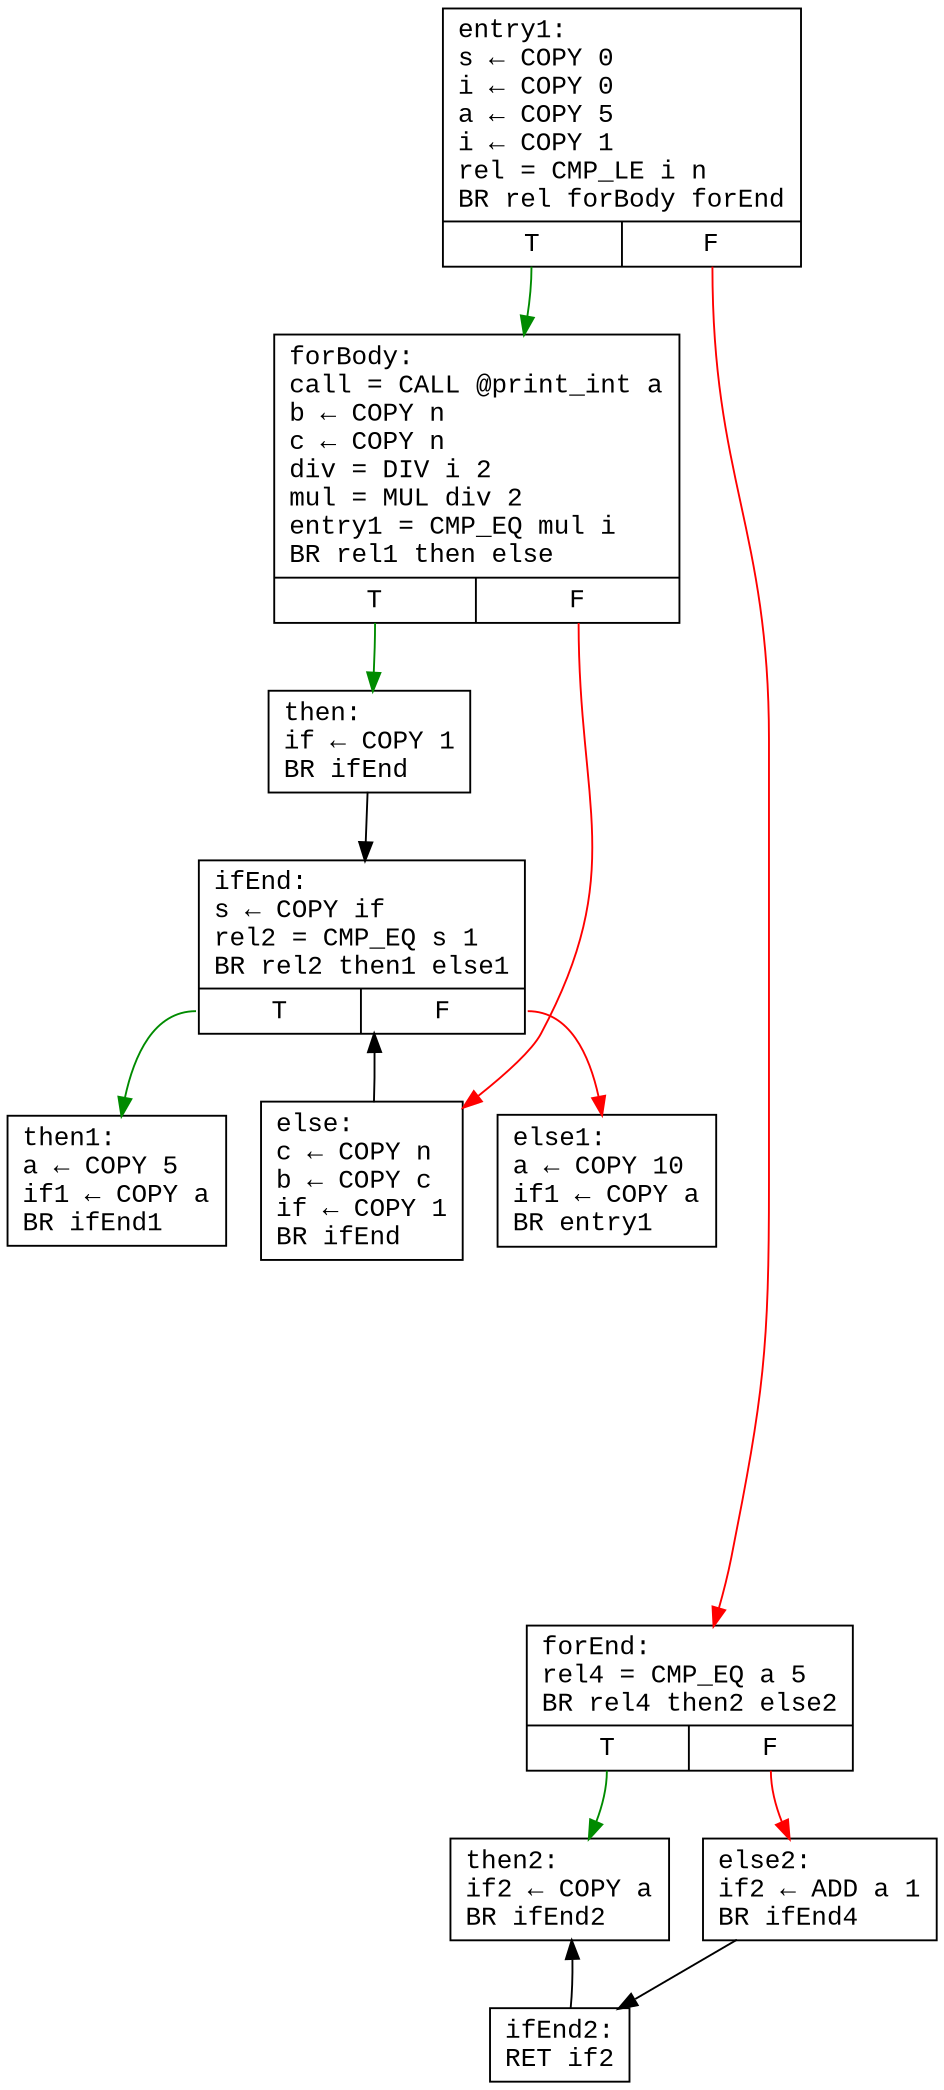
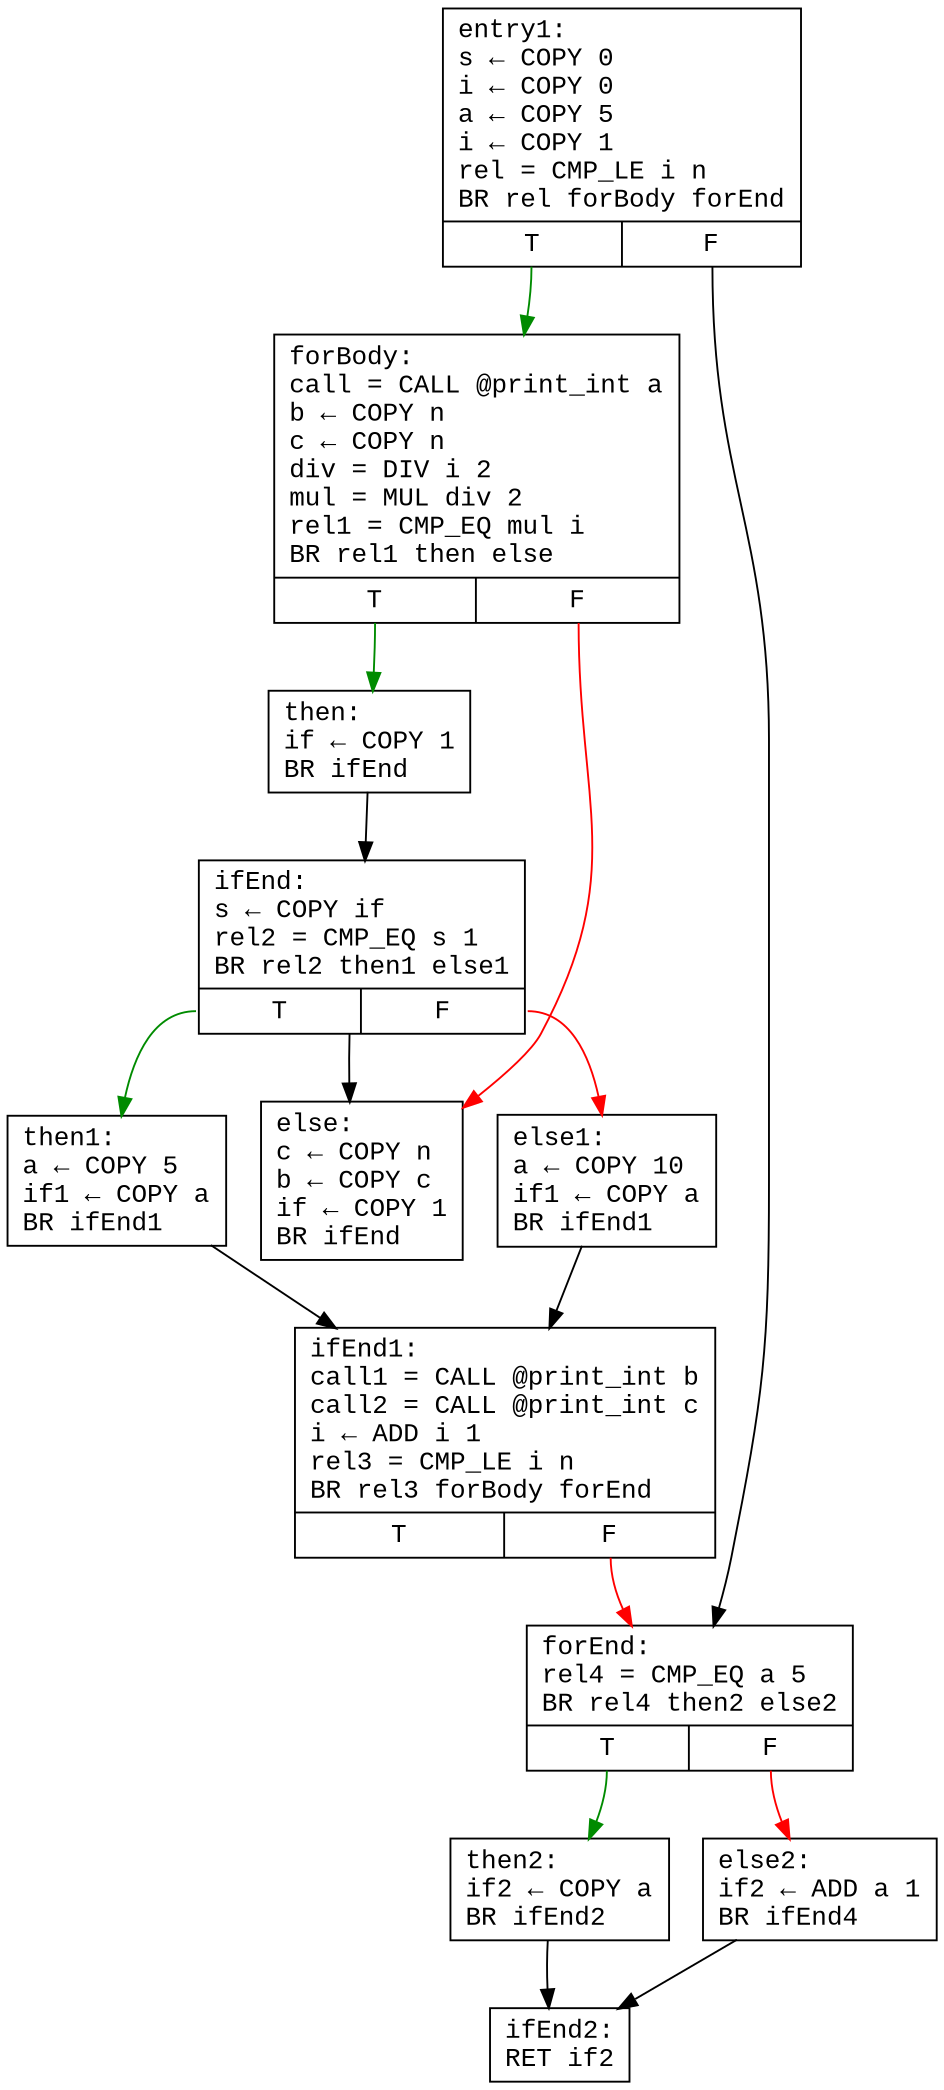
(453, 526) -> (437, 526)
(769, 937) -> (769, 937)
(375, 1077) -> (349, 1058)
(583, 1222) -> (583, 1222)
none -> (505, 1443)
(572, 1984) -> (547, 1965)
